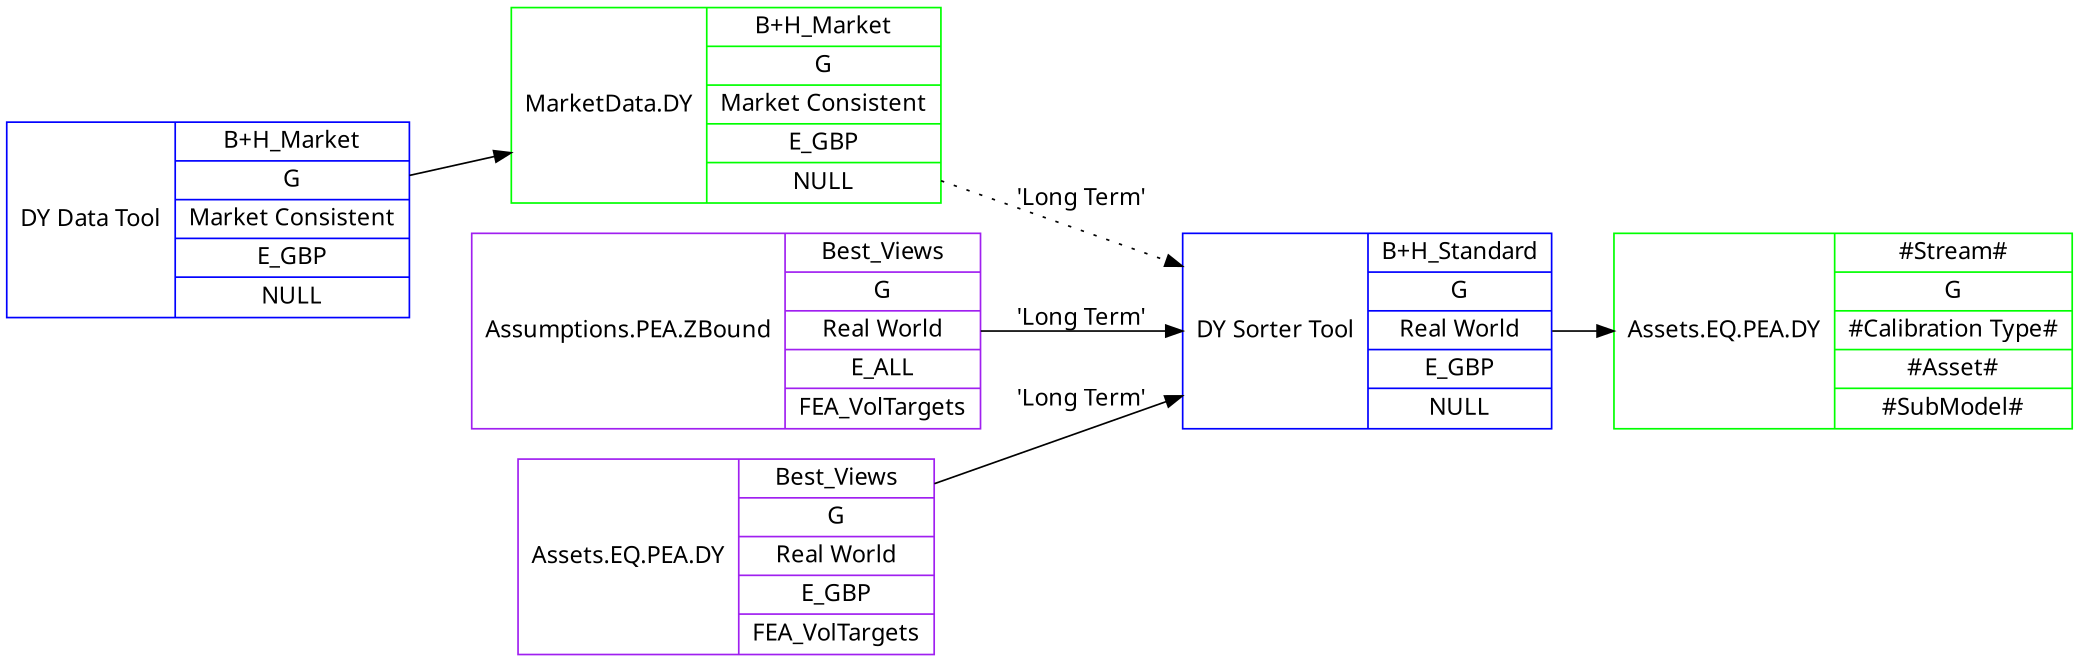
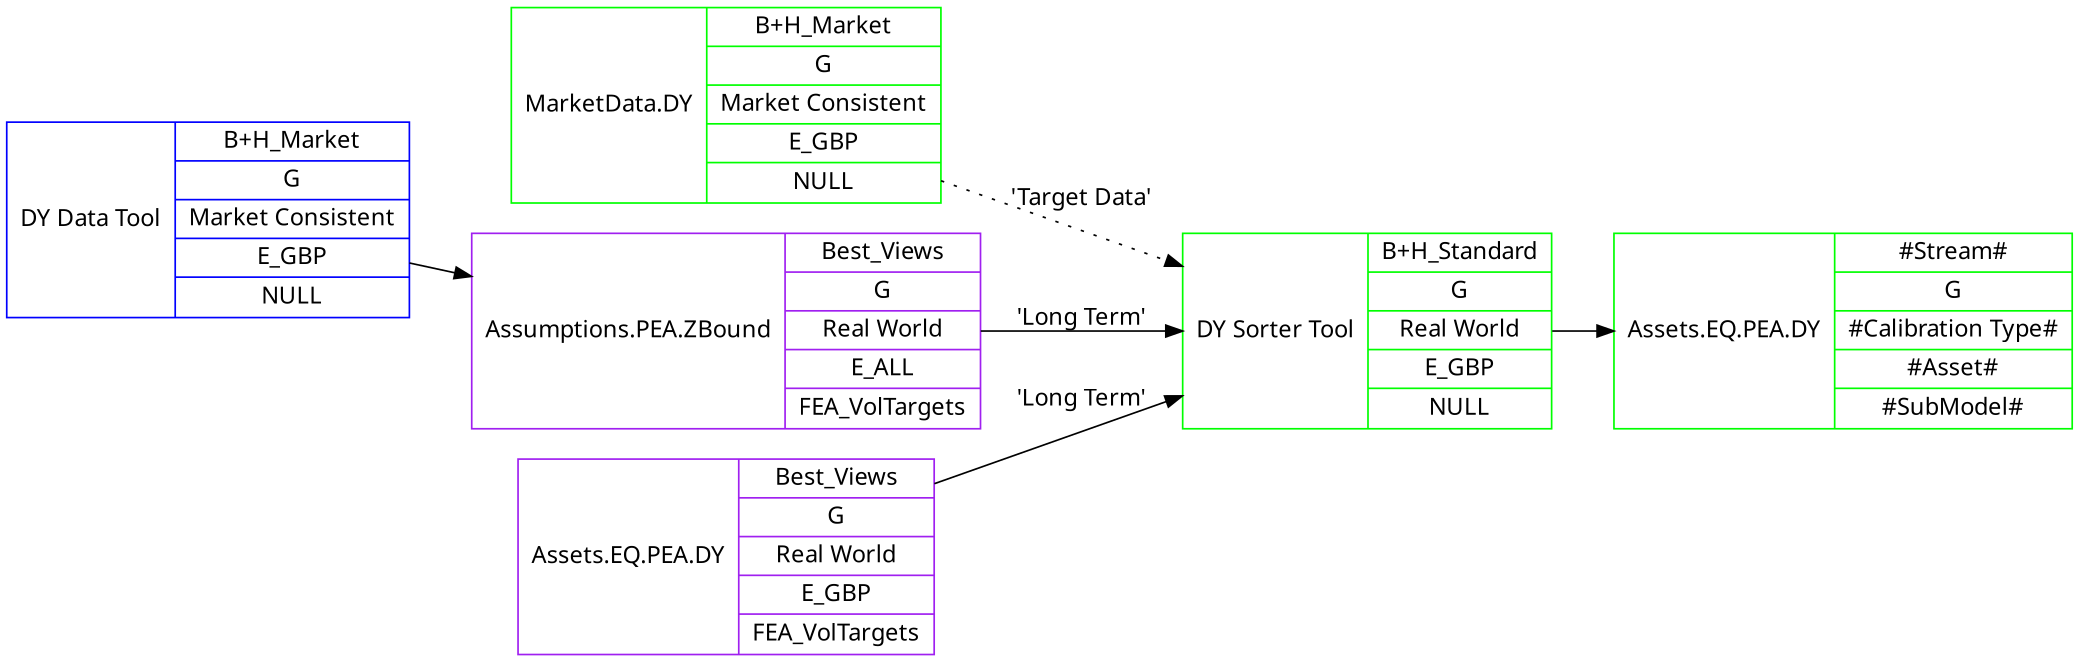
(452, 166) -> (432, 268)
(1082, 199) -> (1082, 199)
(1367, 331) -> (1367, 331)
